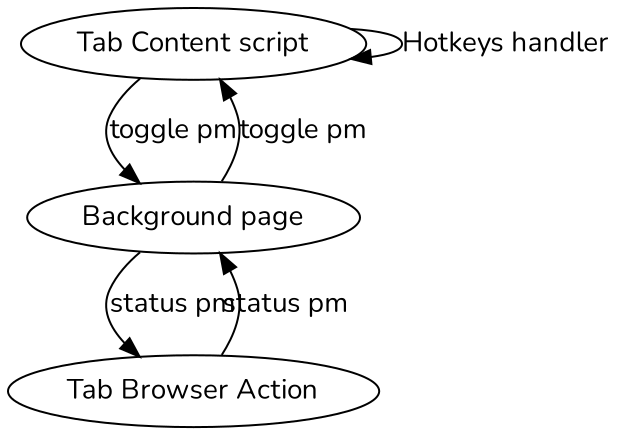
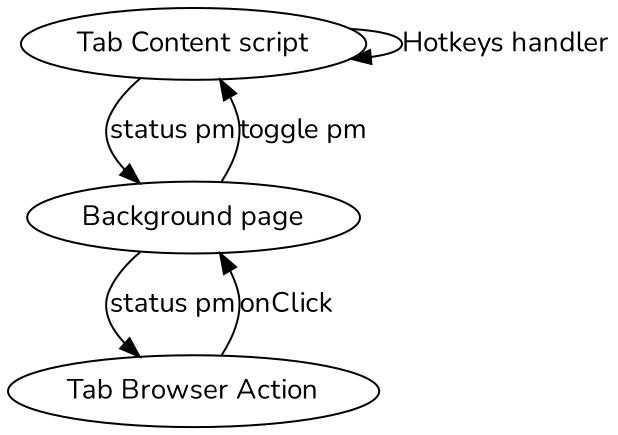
(174, 131) -> (174, 131)
(286, 304) -> (286, 304)
